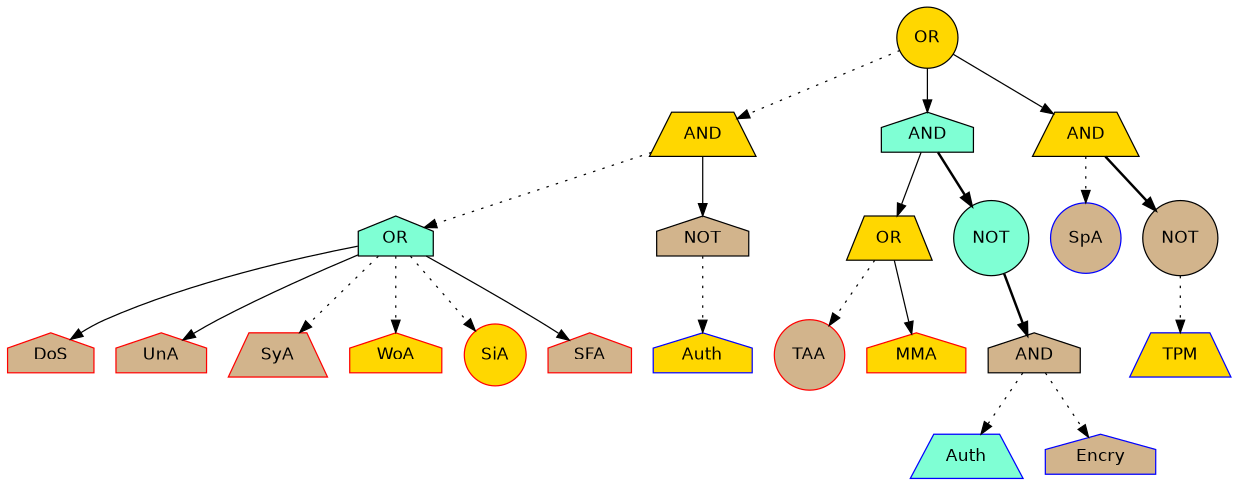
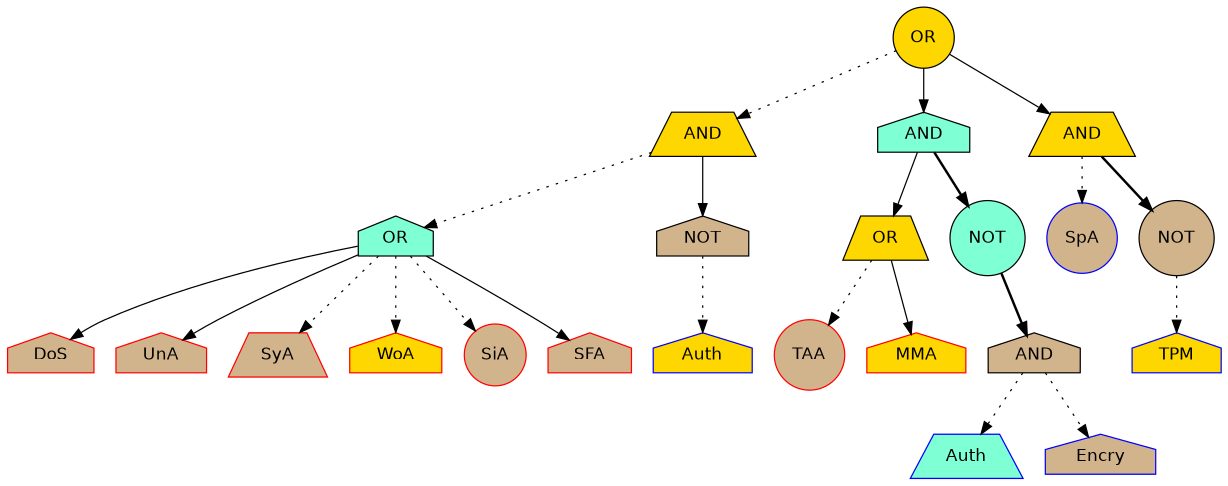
(495, 355) -> (495, 355)
(1180, 355) -> (1177, 355)
